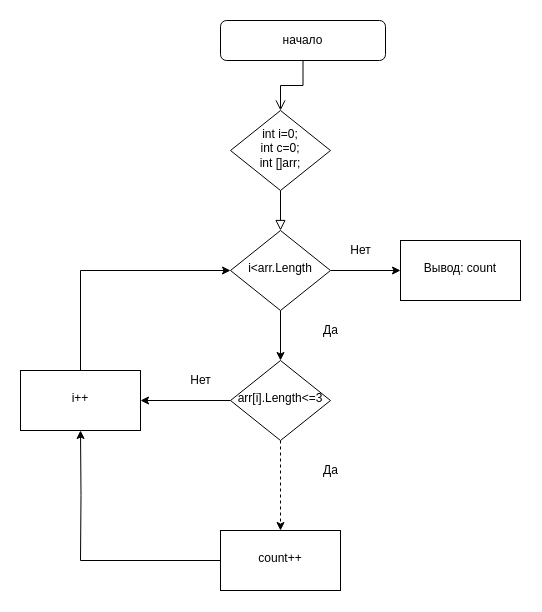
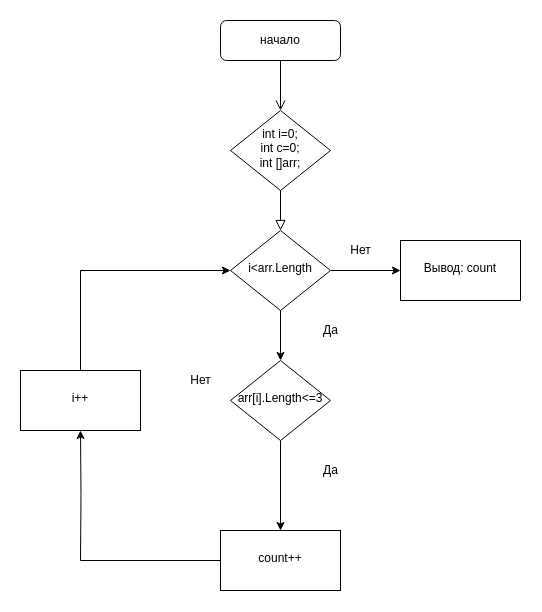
(303, 41) -> (281, 41)
(189, 401) -> none
(281, 483) -> (281, 483)
